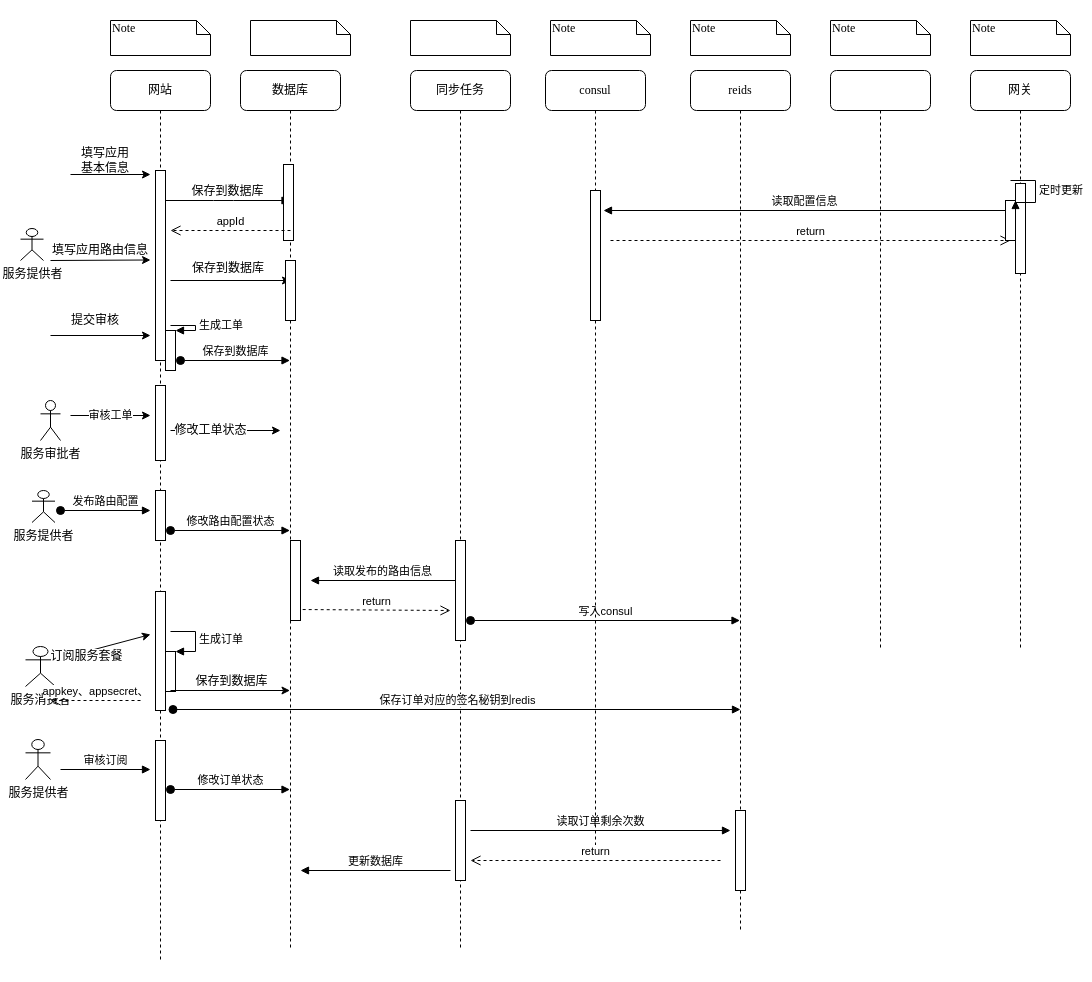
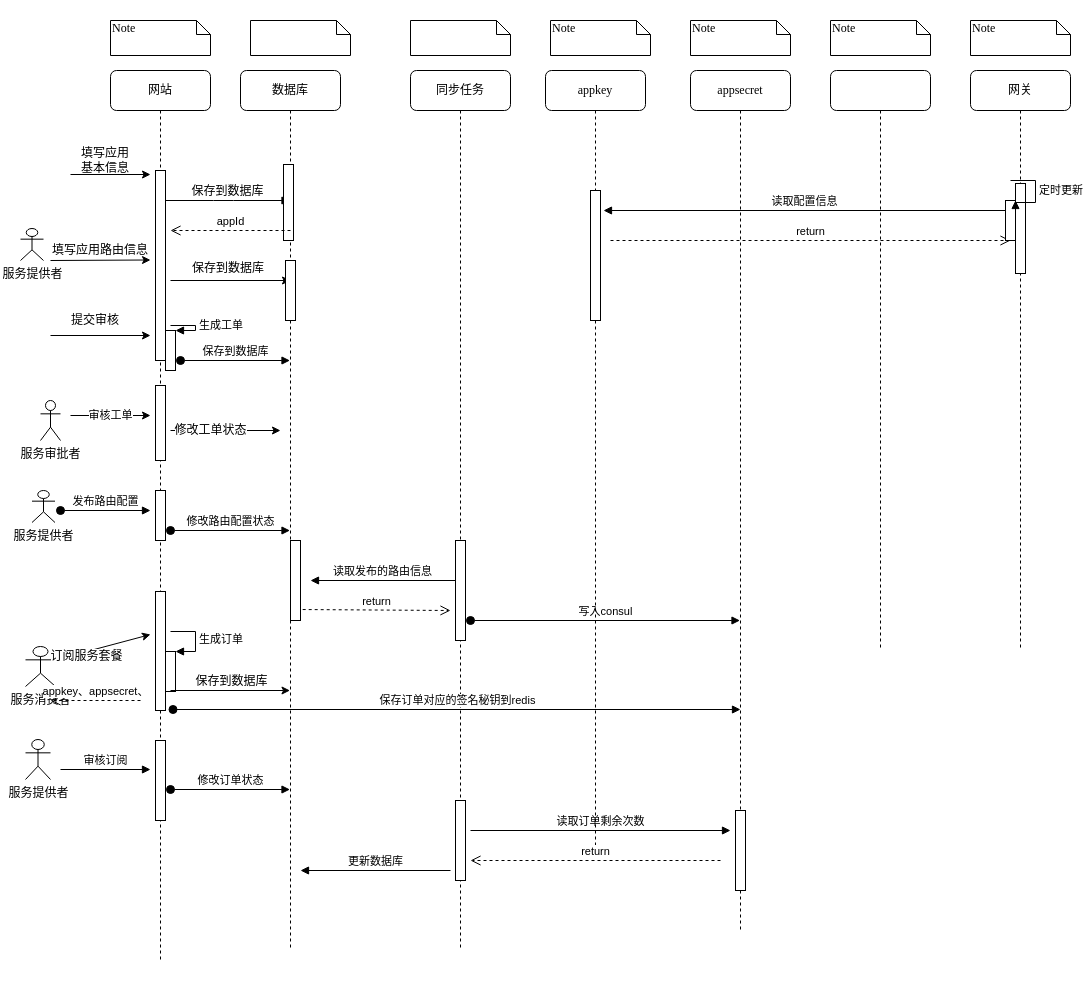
(596, 91) -> (596, 91)
(741, 91) -> (741, 91)
